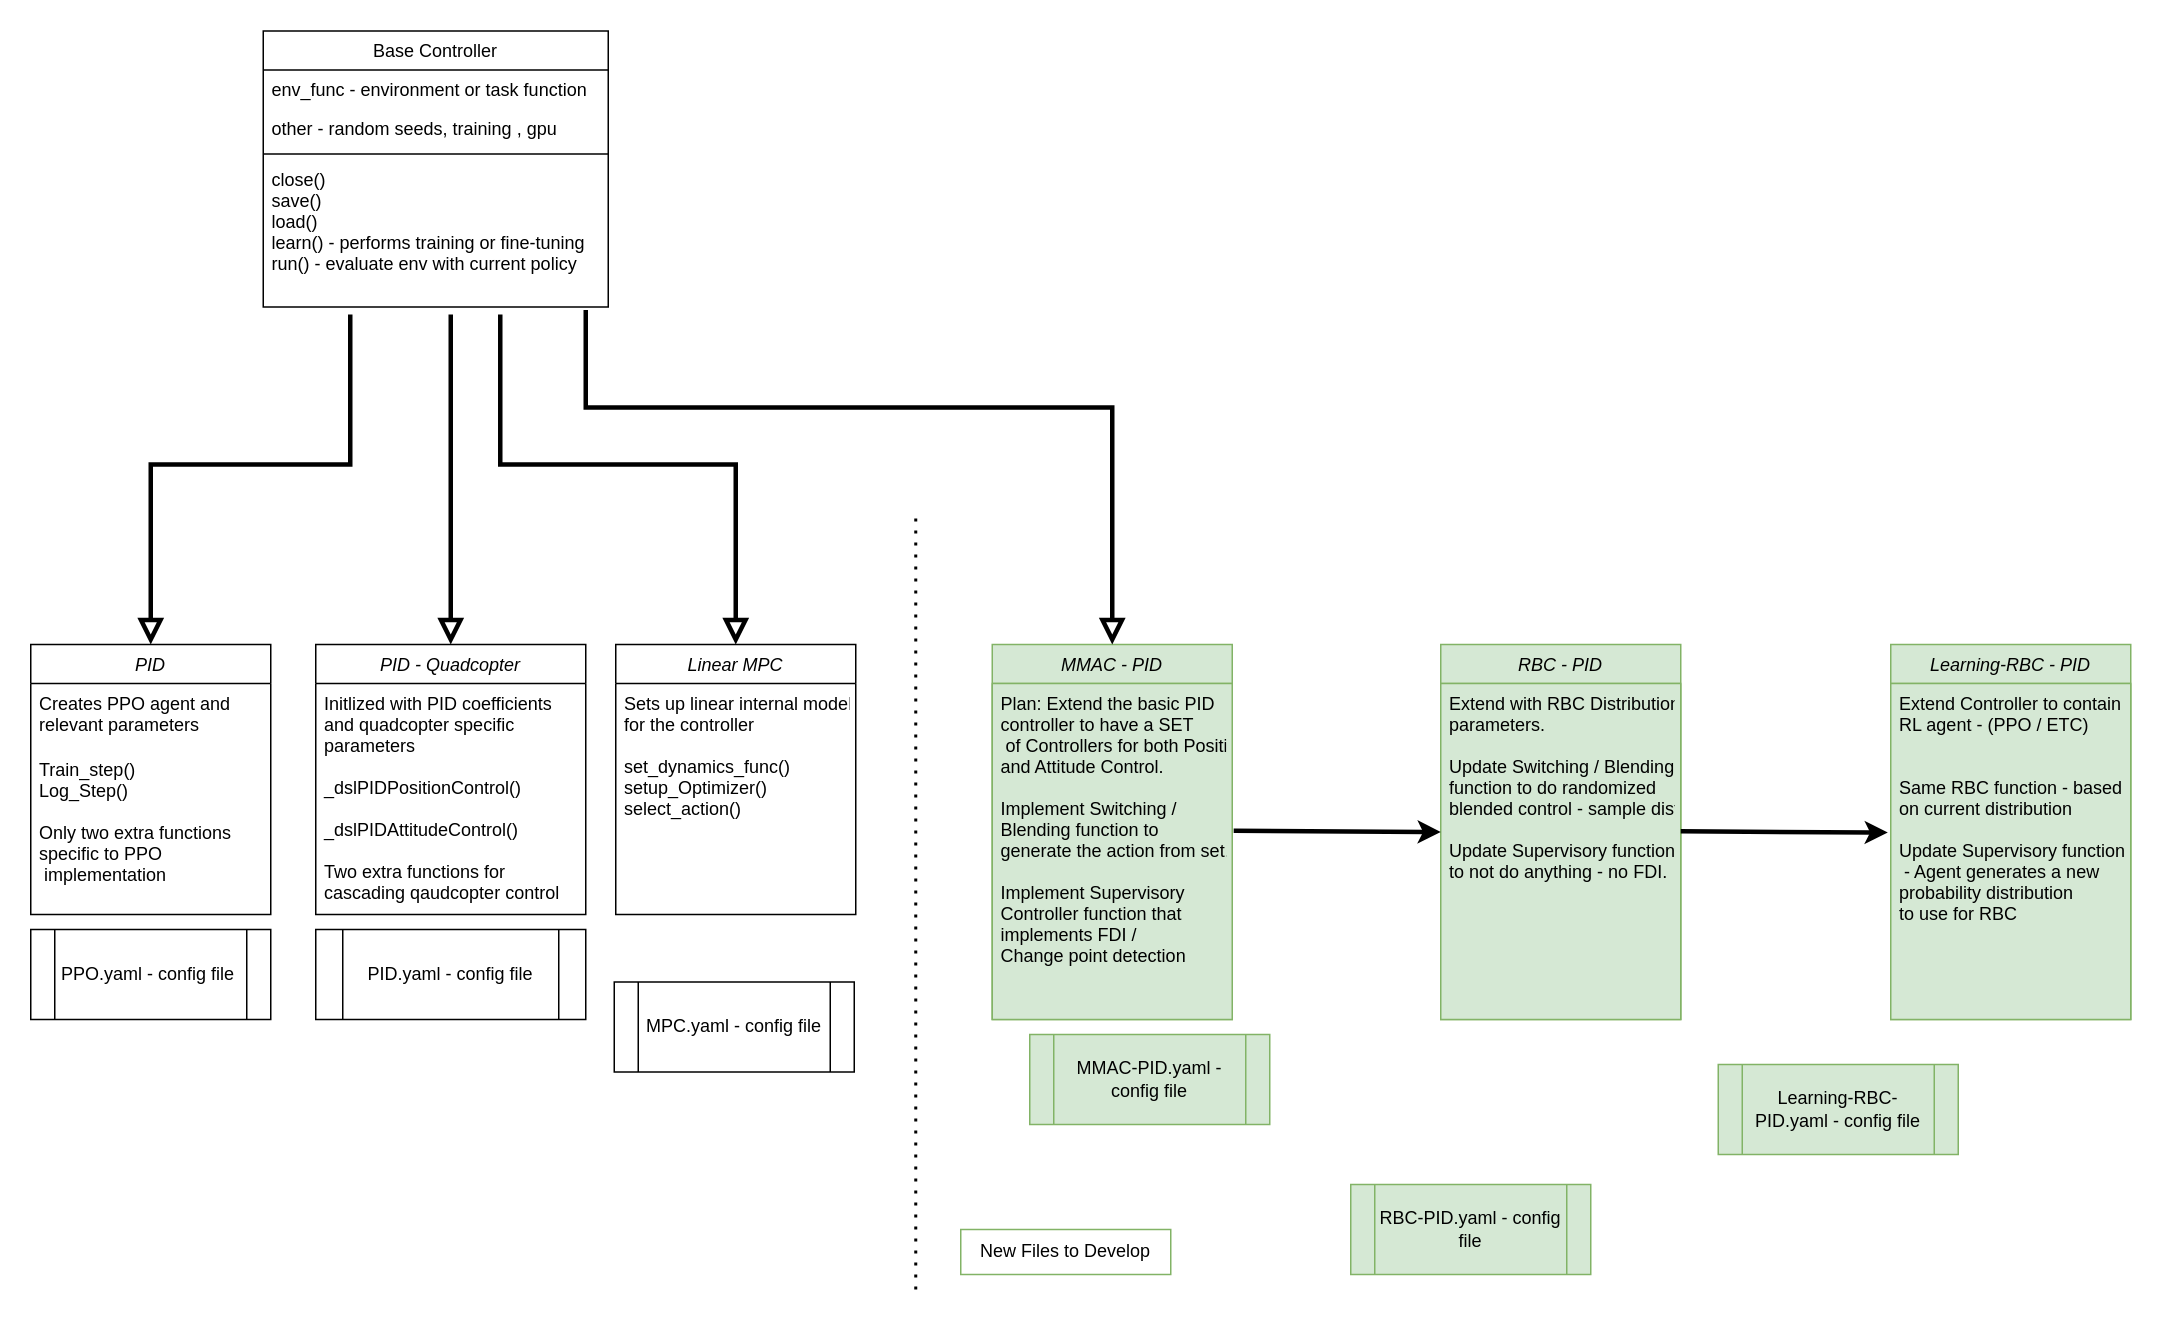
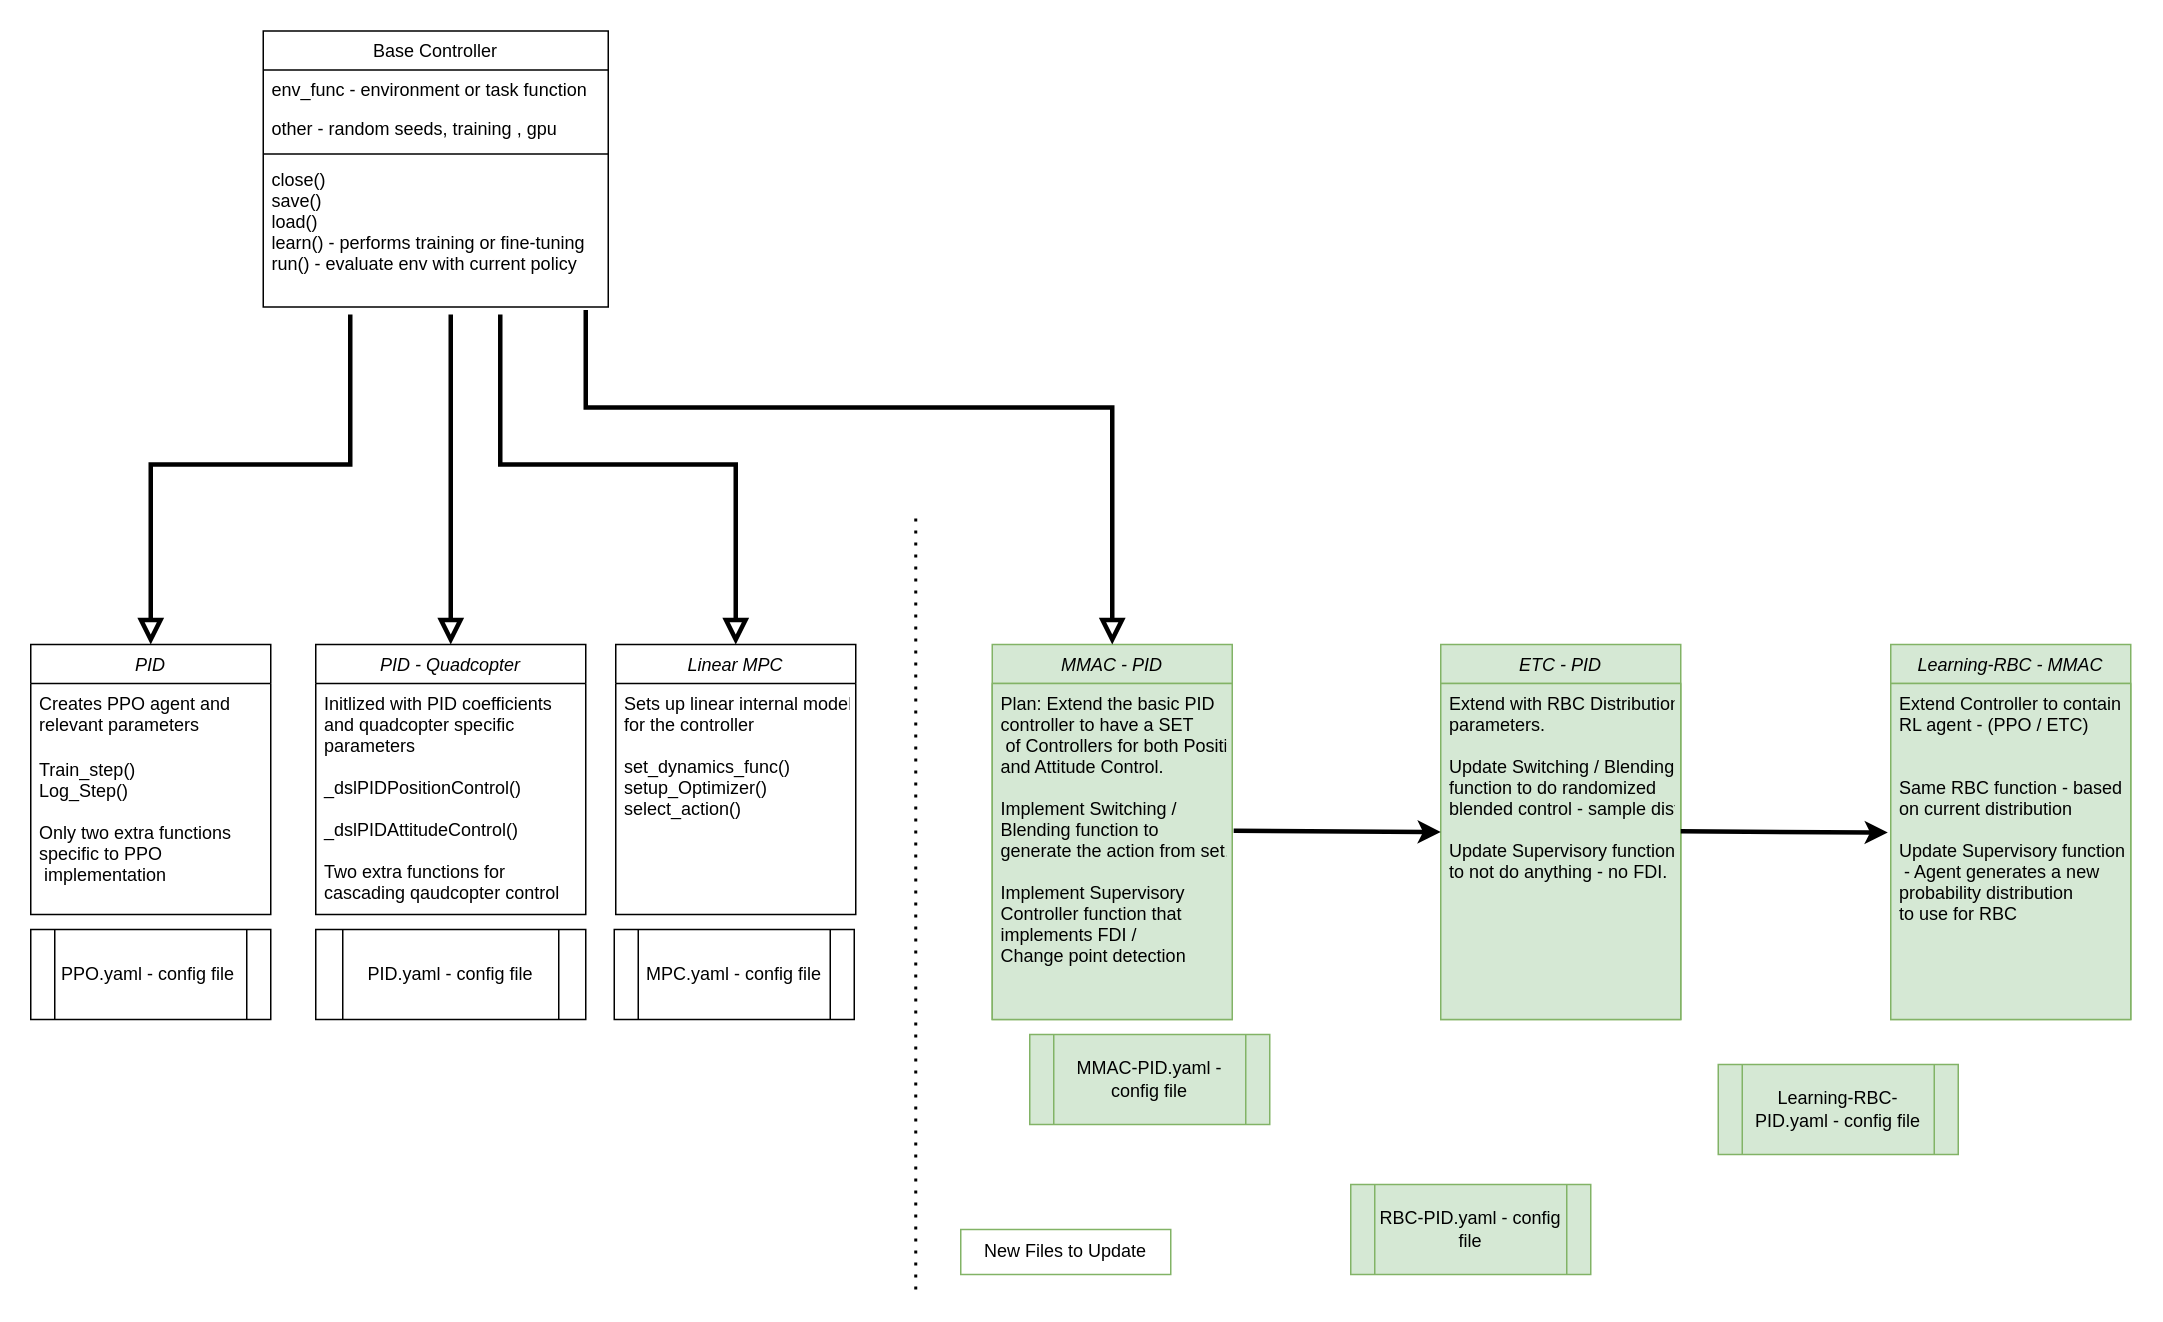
(1560, 665) -> (1560, 665)
(2010, 665) -> (2010, 665)
(734, 1027) -> (734, 974)
(1066, 1252) -> (1066, 1252)
